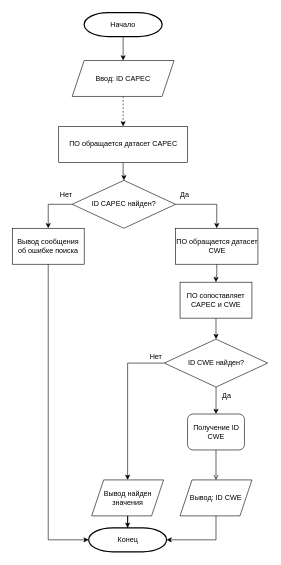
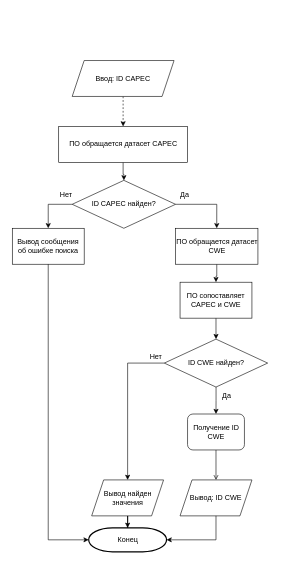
(123, 24) -> none
(123, 37) -> none
